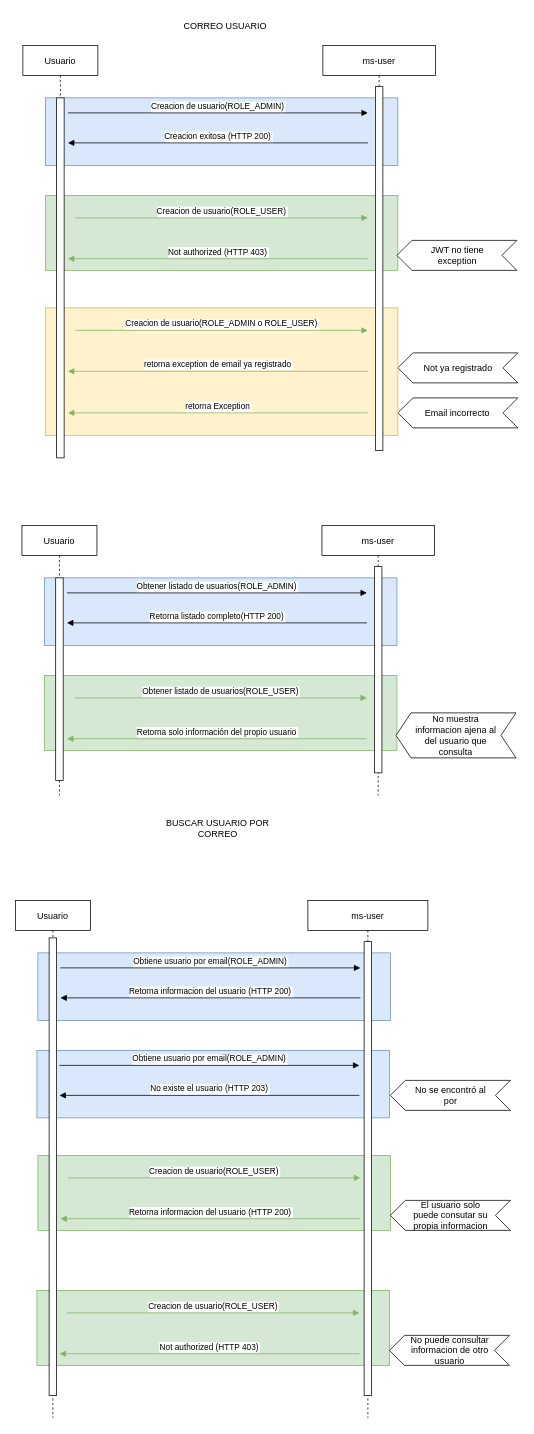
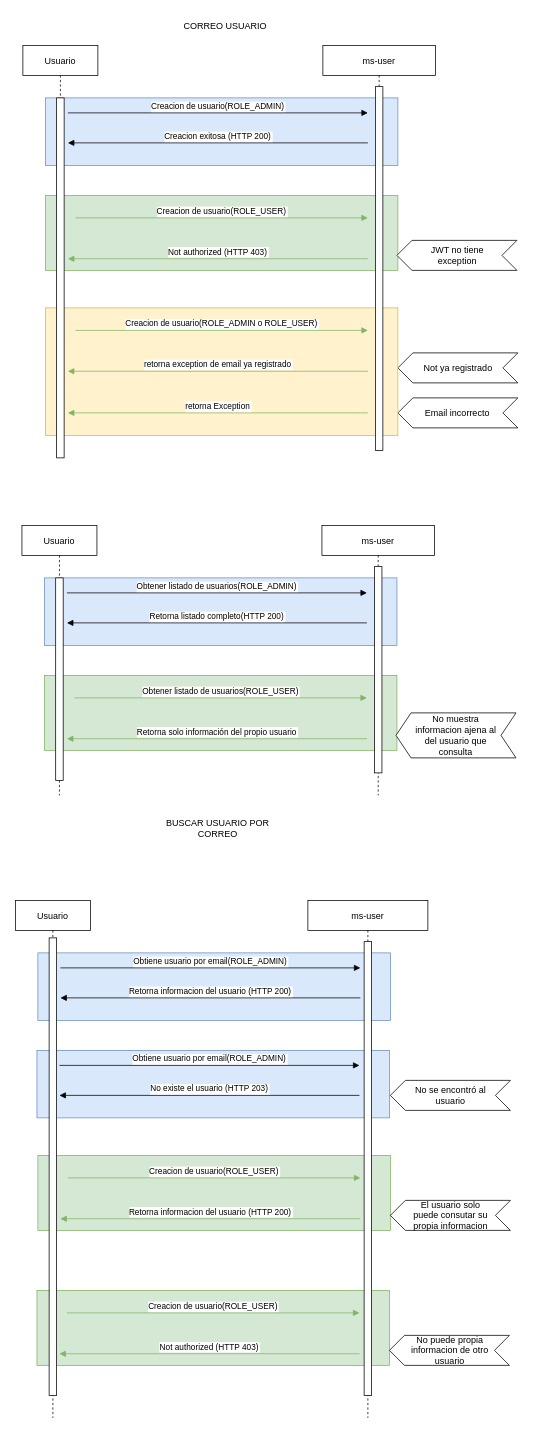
(451, 1095) -> (451, 1095)
(450, 1350) -> (450, 1350)
